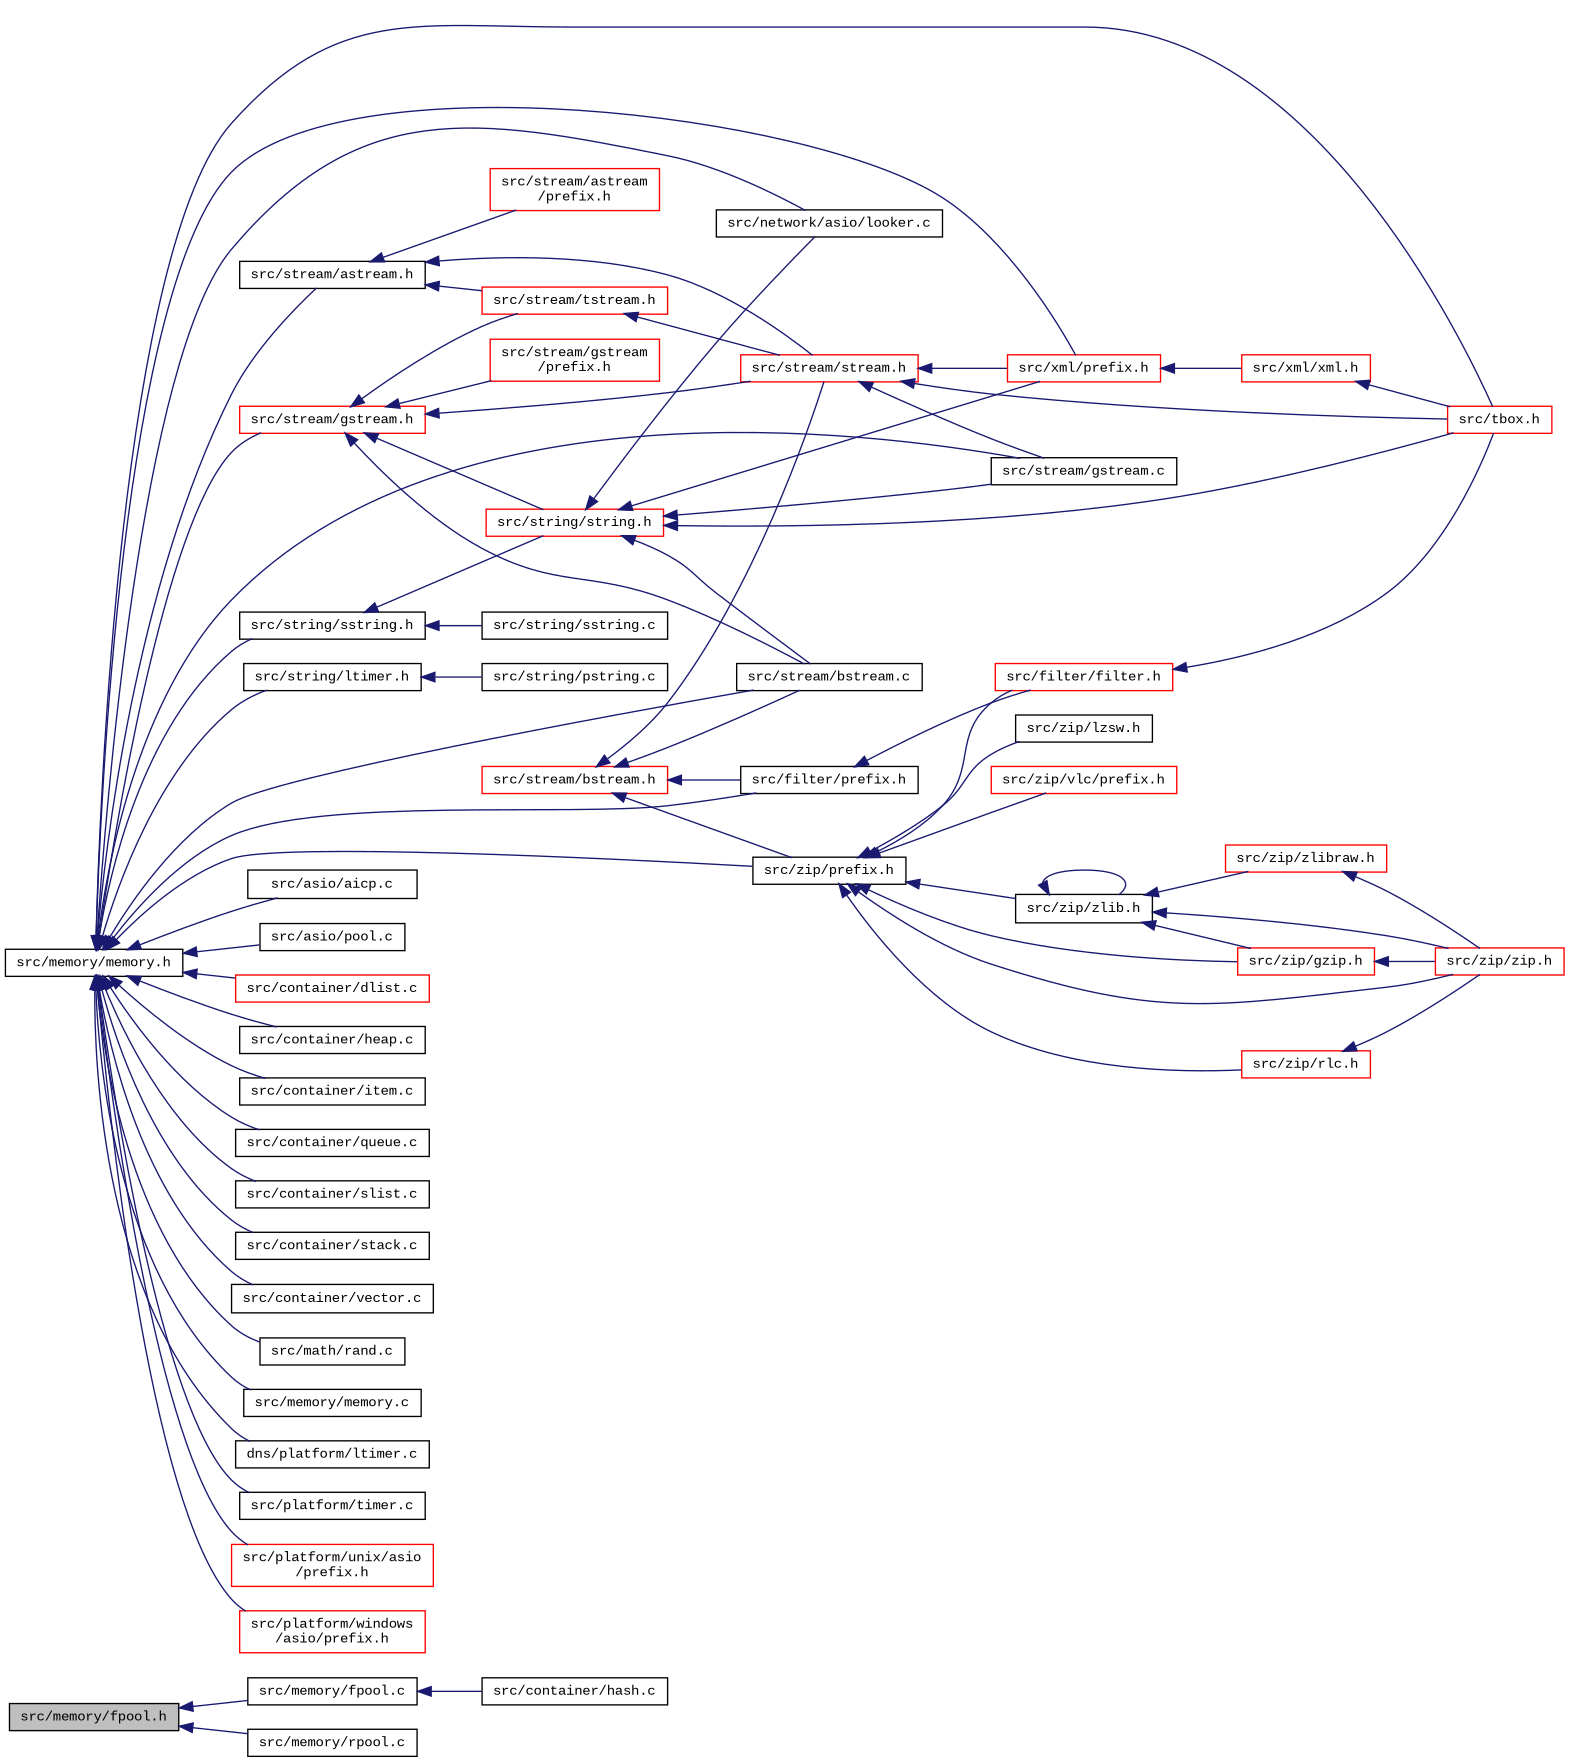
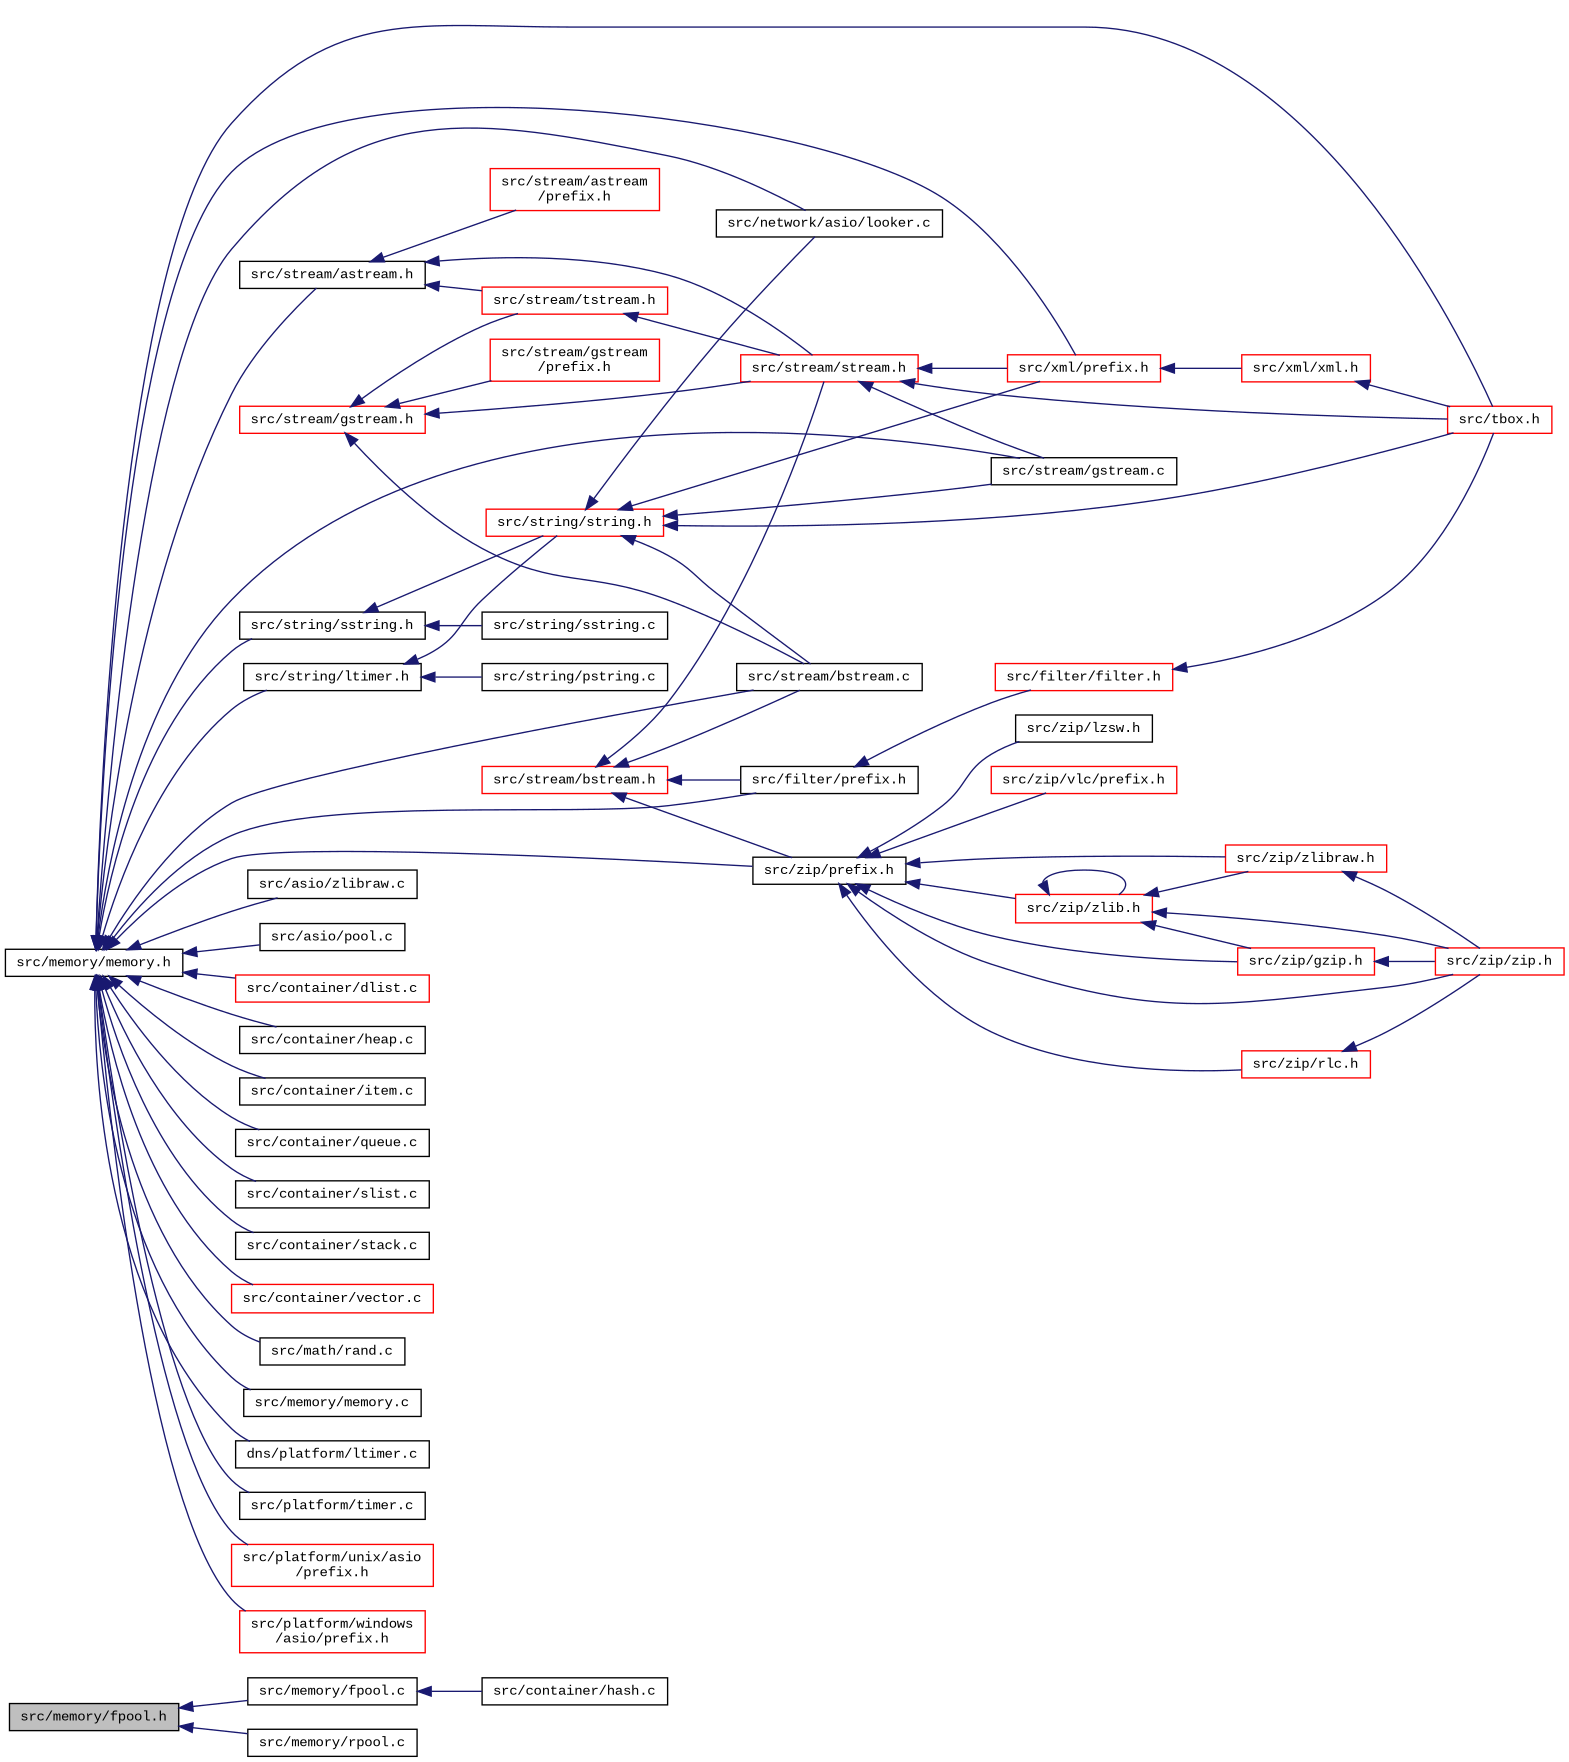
(468, 478) -> (486, 597)
(149, 670) -> none
(962, 770) -> (1073, 857)
(332, 884) -> (332, 884)
(1084, 909) -> (1084, 909)
(332, 1299) -> (332, 1299)
